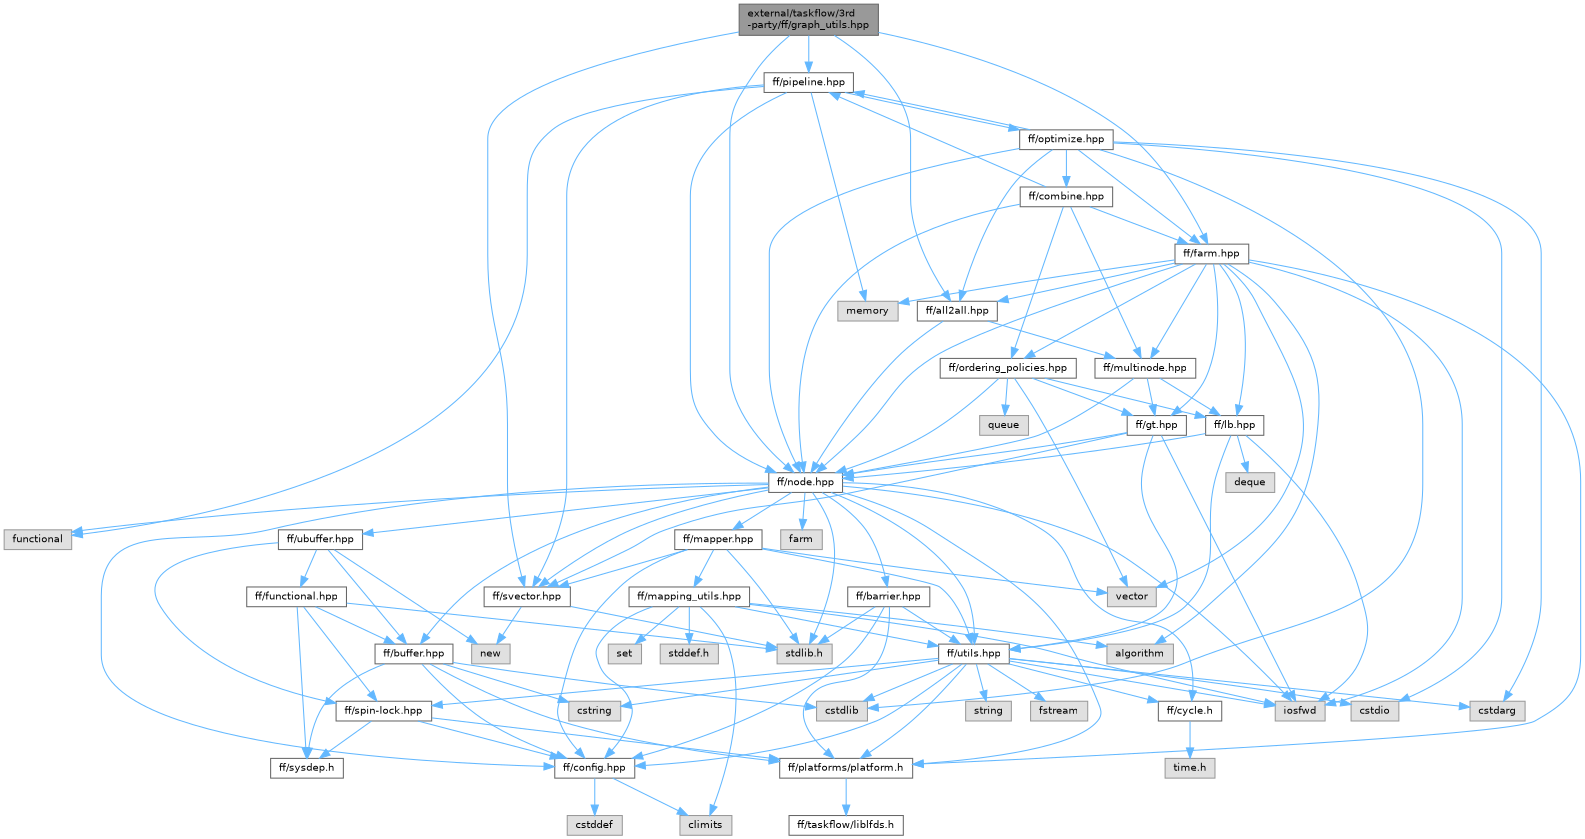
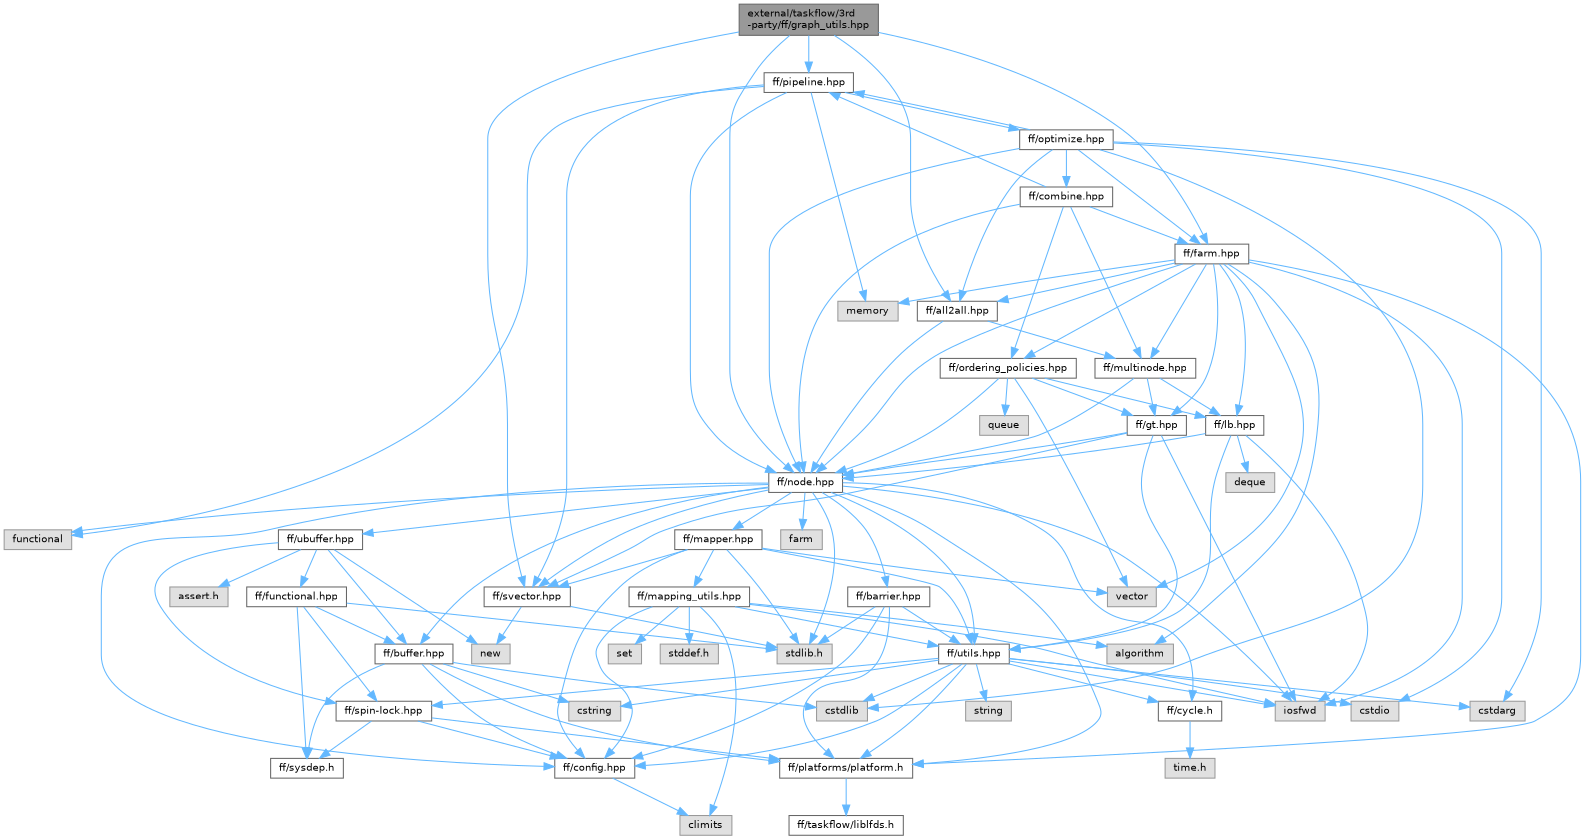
none -> (199, 597)
(1059, 711) -> none
(595, 825) -> none
